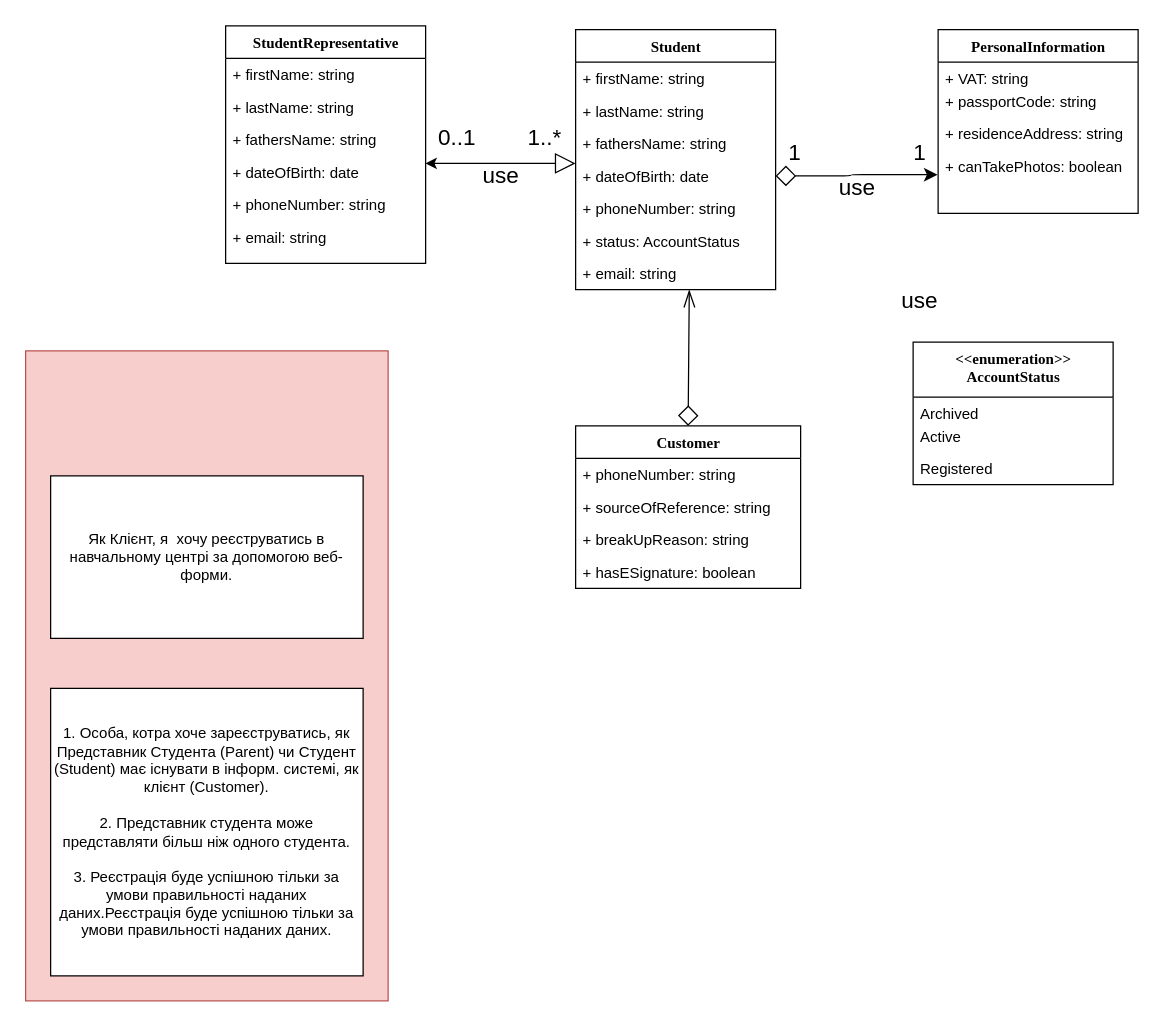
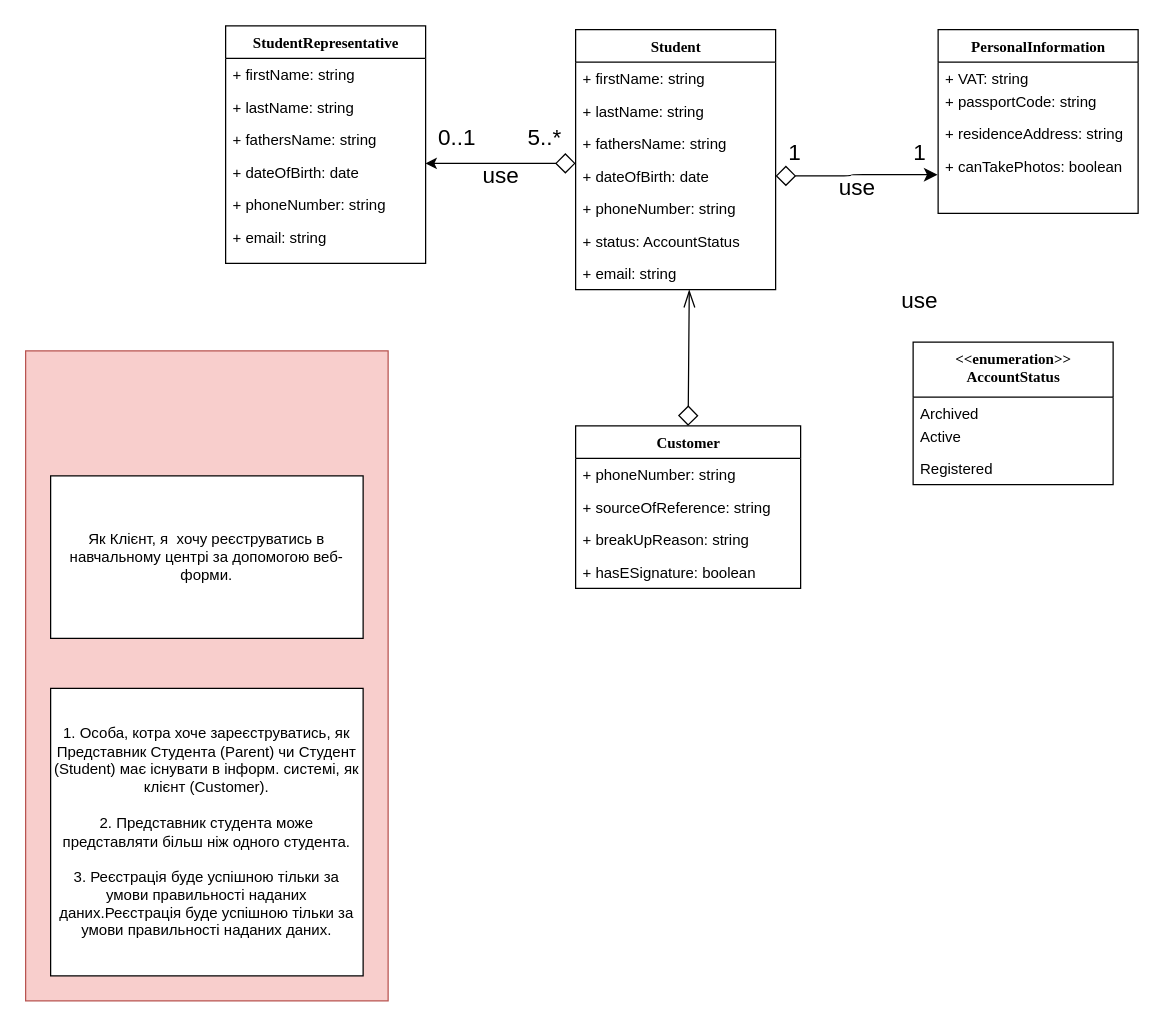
(545, 138) -> (545, 138)
(554, 163) -> (554, 163)
